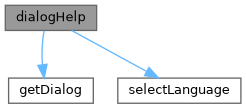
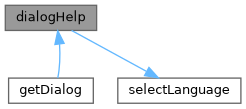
(42, 48) -> (60, 61)
